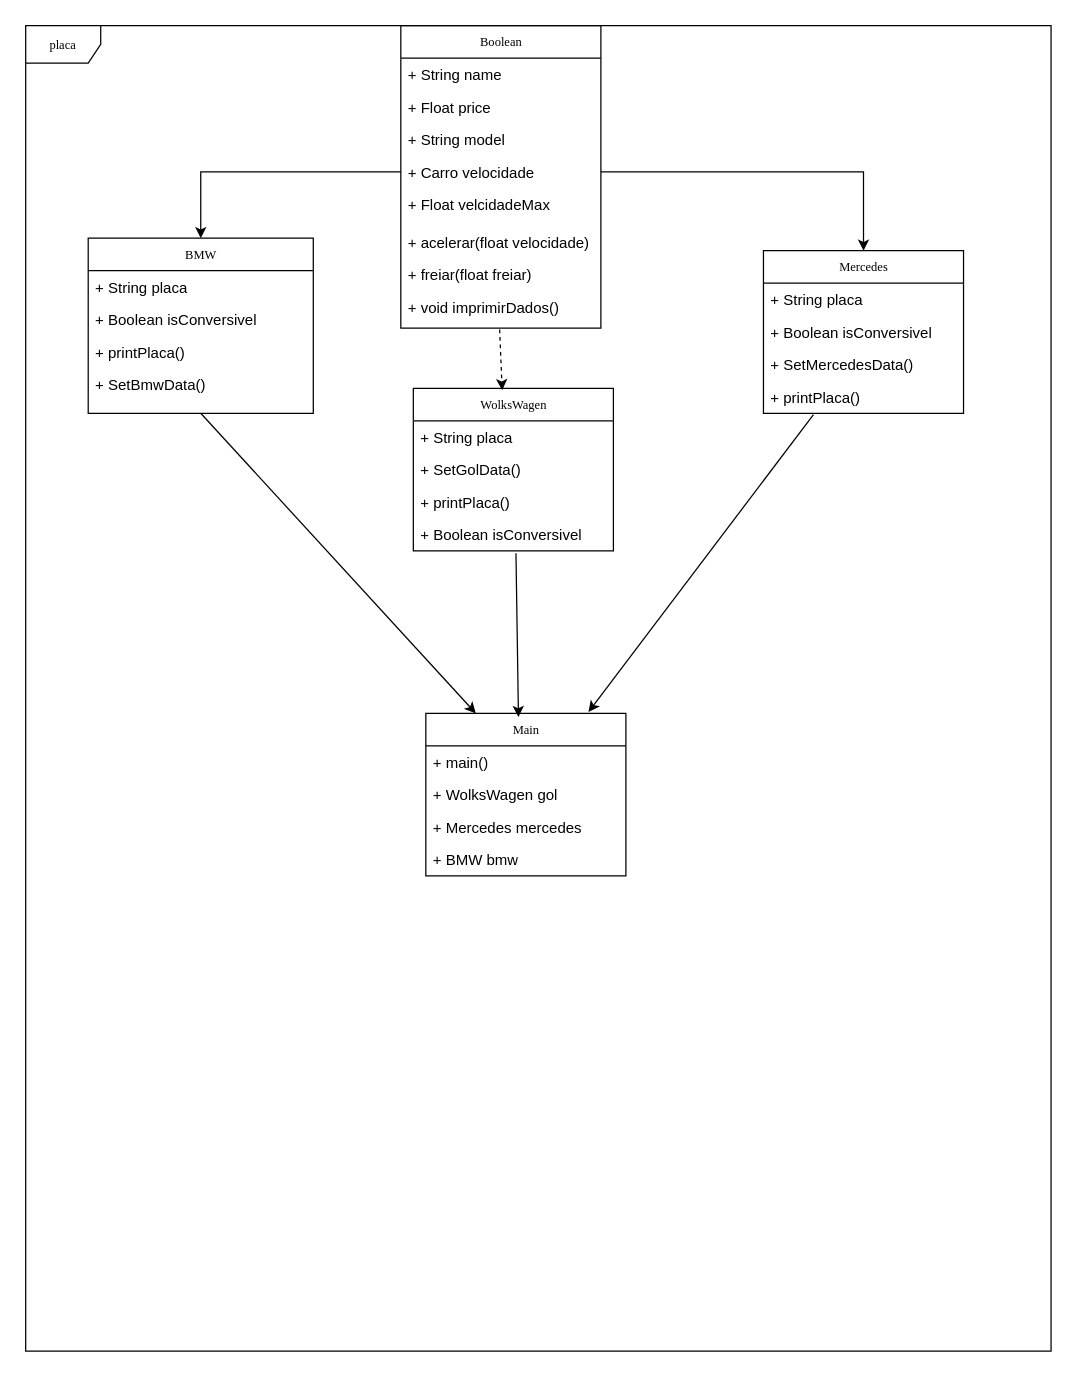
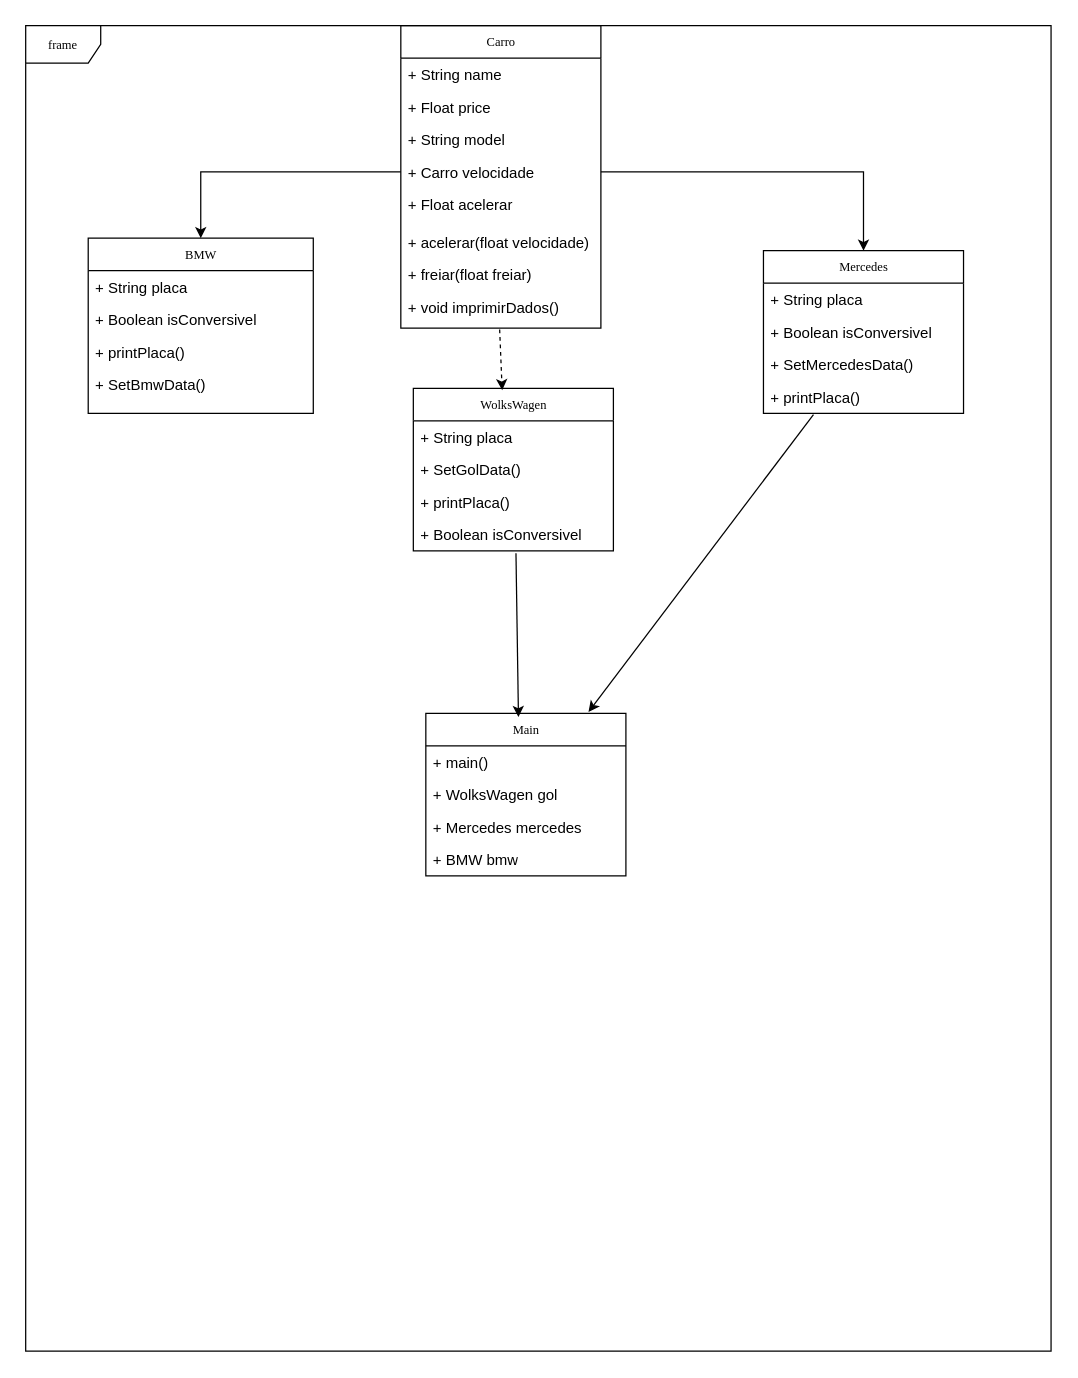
(501, 42) -> (501, 42)
(63, 44) -> (63, 44)
(482, 206) -> (468, 206)
(335, 560) -> none
